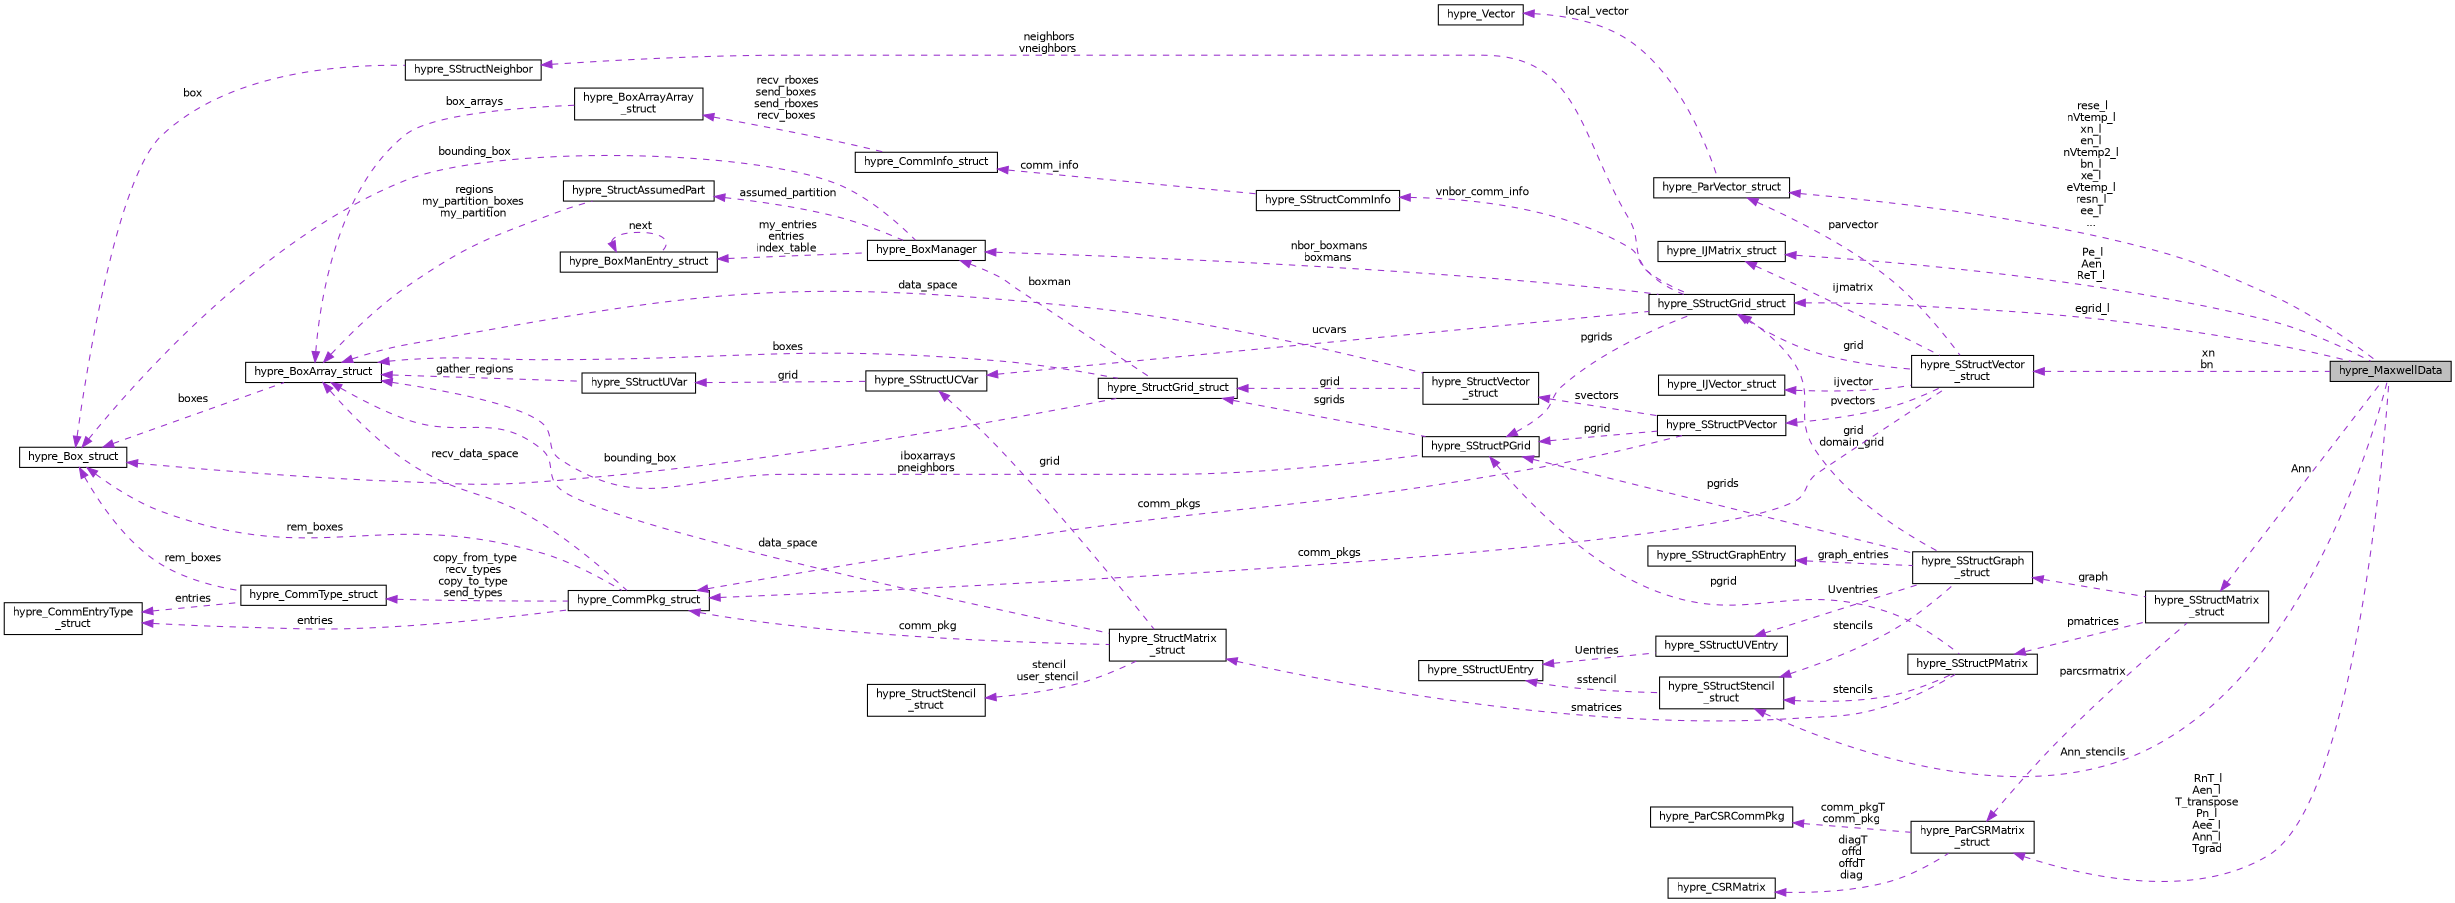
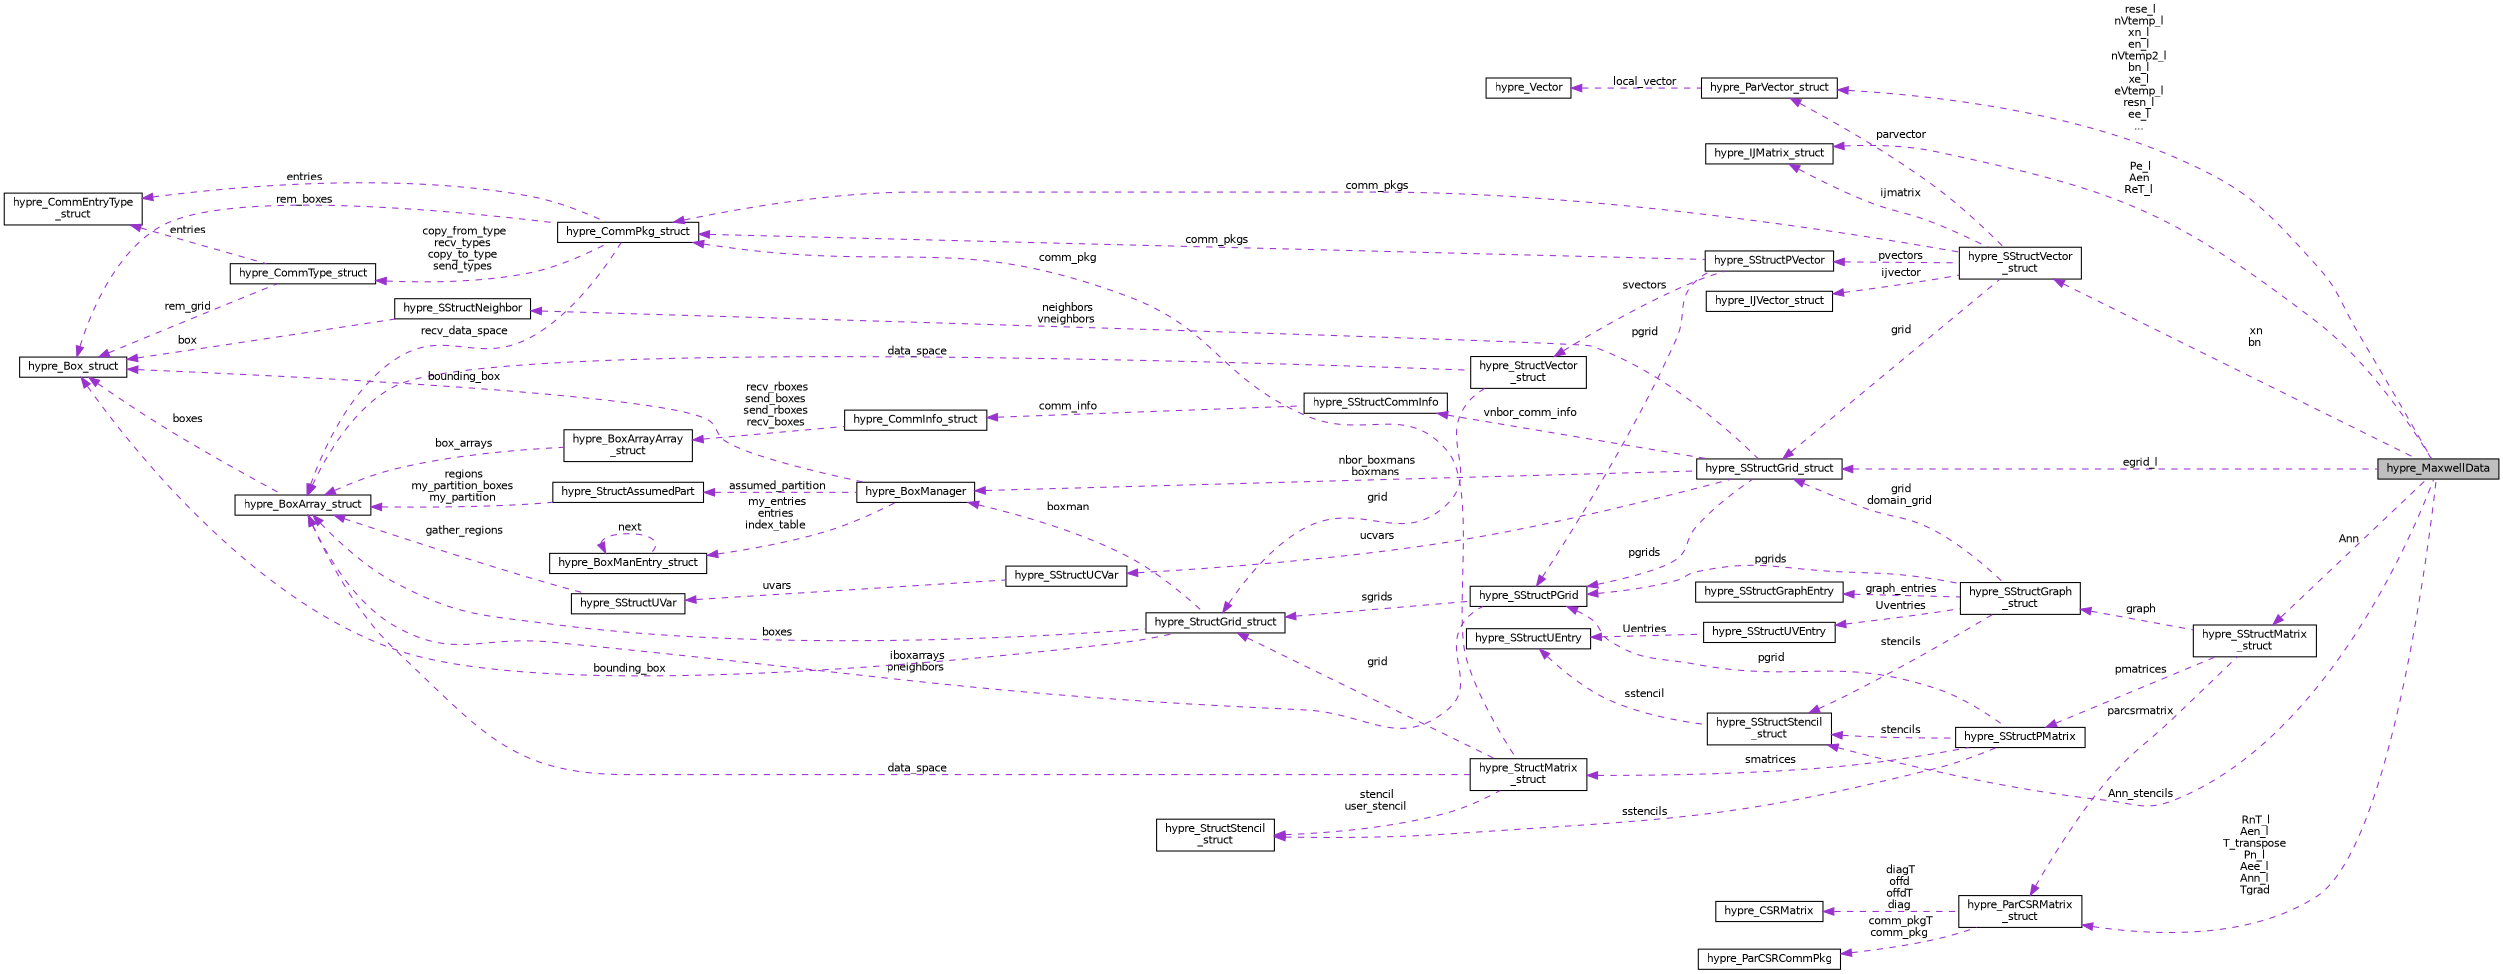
(786, 376) -> (776, 586)
(1055, 510) -> (1371, 698)
(192, 559) -> (186, 307)
none -> (1645, 820)
